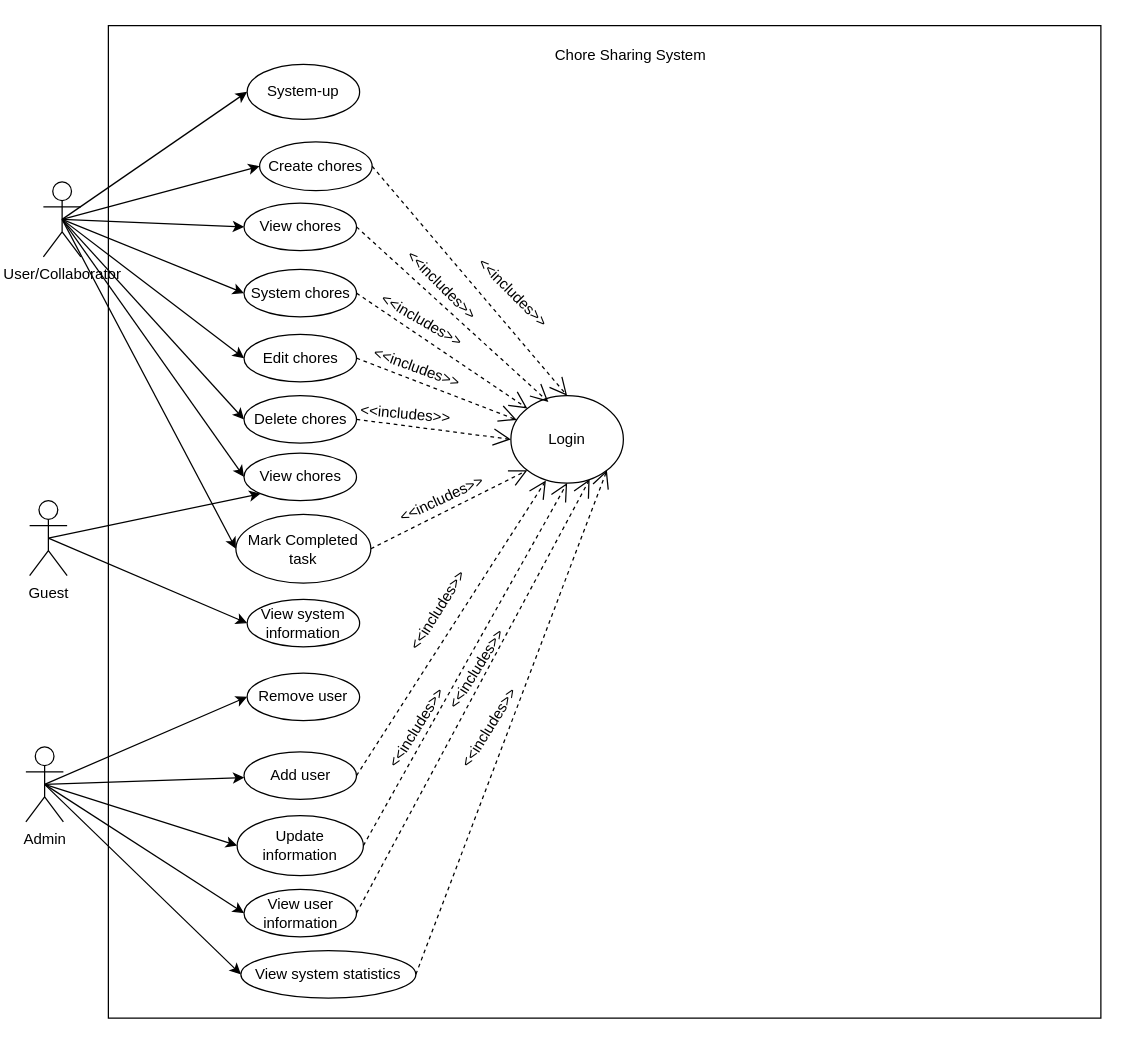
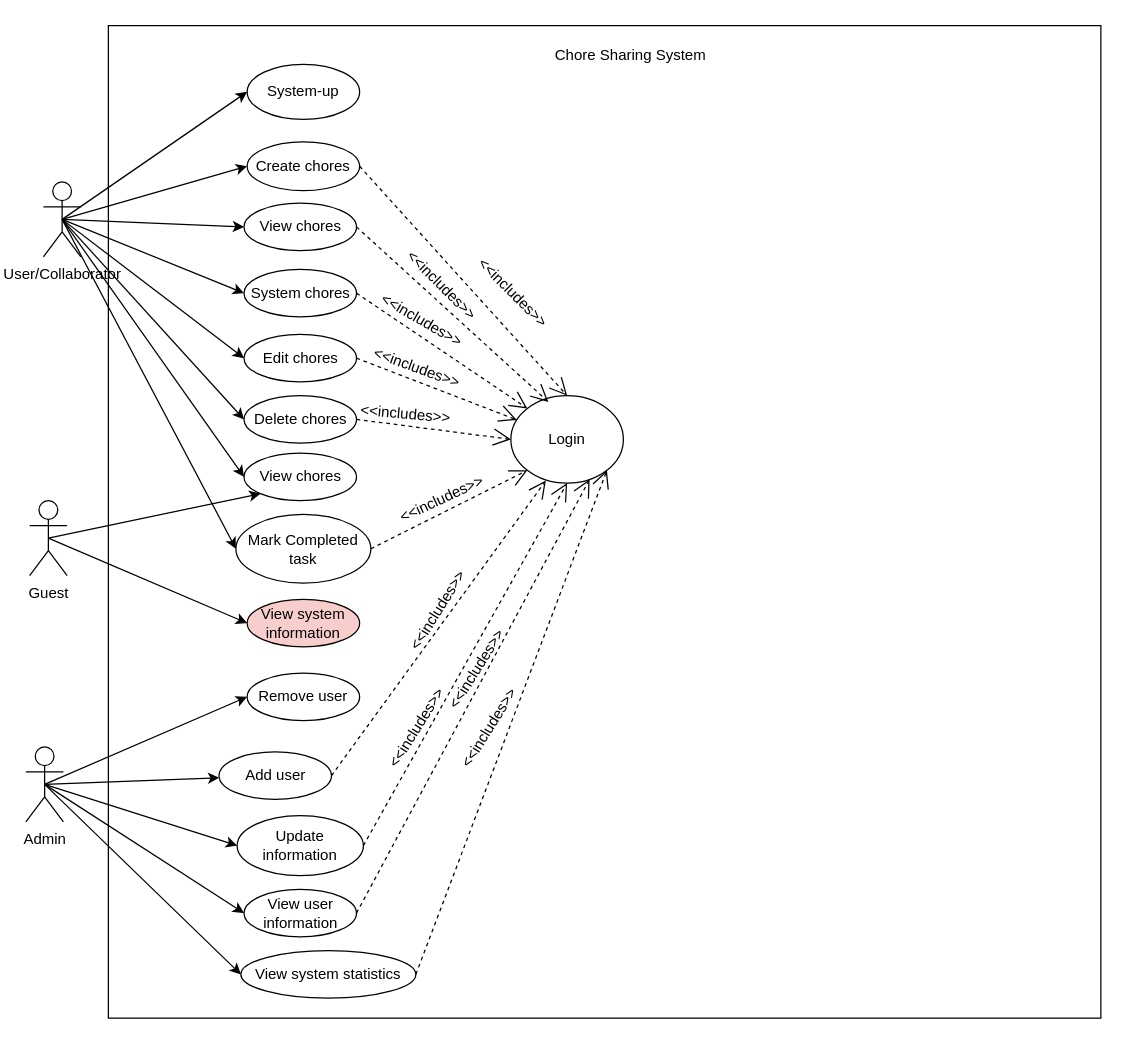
(316, 166) -> (303, 166)
(303, 623) -> (303, 623)
(300, 776) -> (275, 776)
